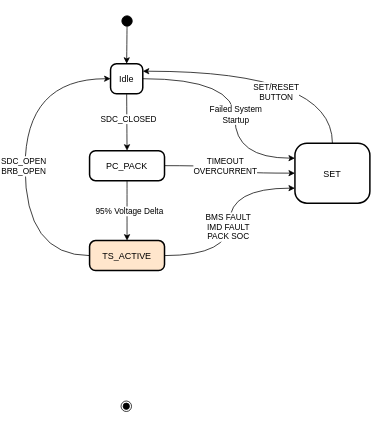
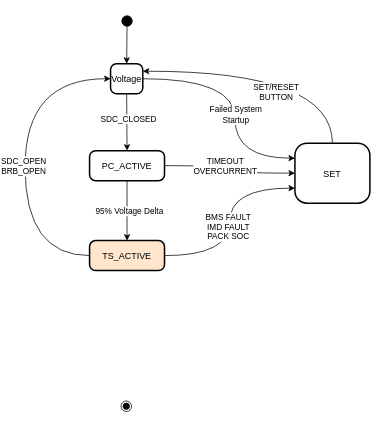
(126, 79) -> (126, 79)
(127, 166) -> (127, 166)
